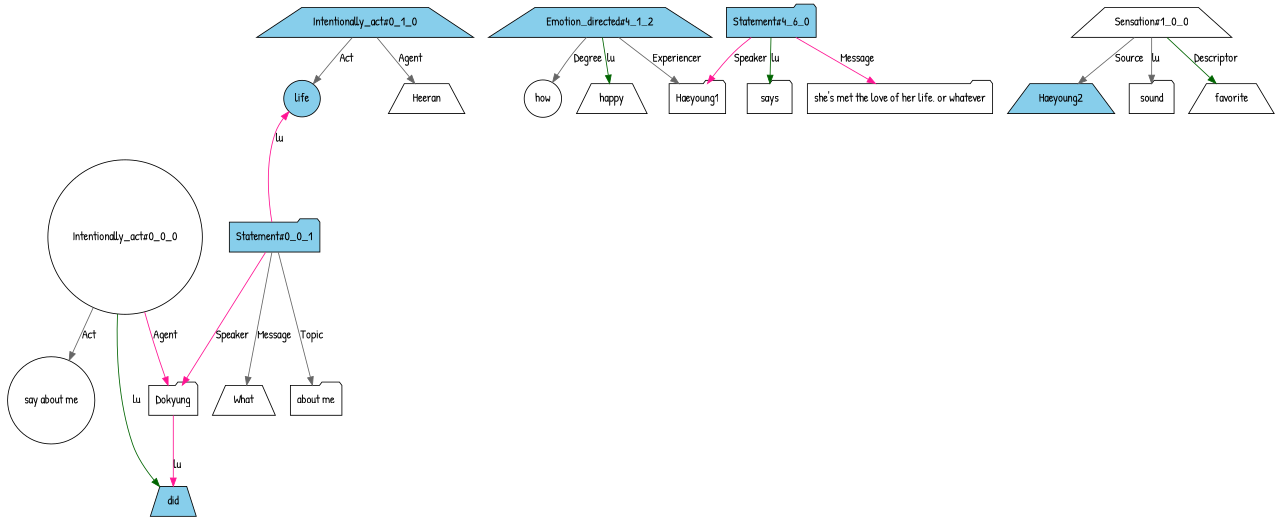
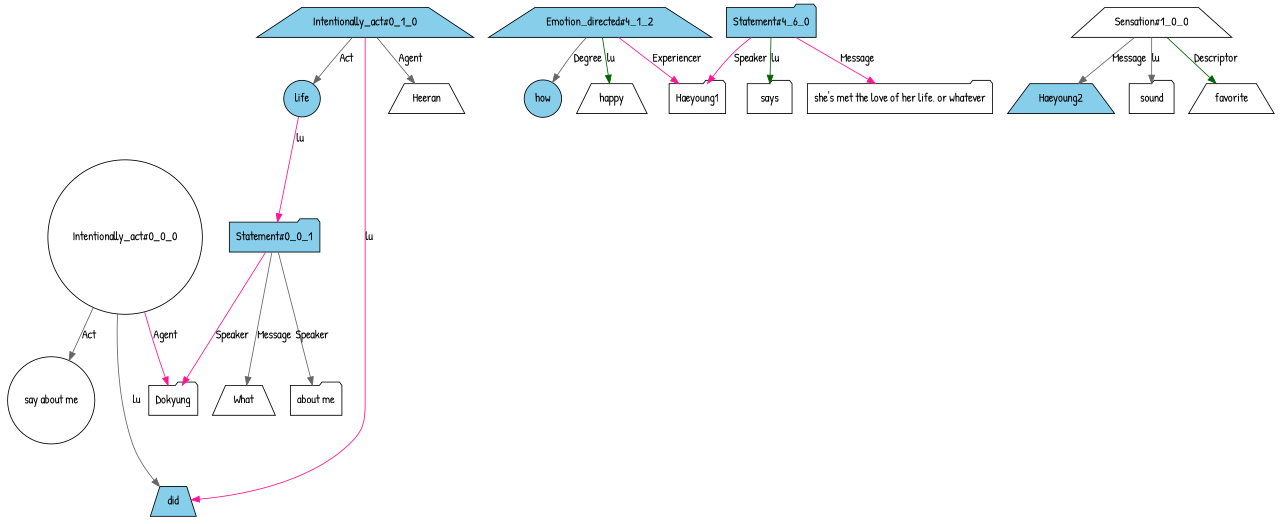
(646, 58) -> (646, 58)
(1129, 59) -> (1129, 59)
(543, 99) -> (543, 99)
(269, 169) -> (289, 165)
(312, 335) -> (312, 335)
(122, 401) -> (122, 401)
(173, 447) -> (365, 324)
